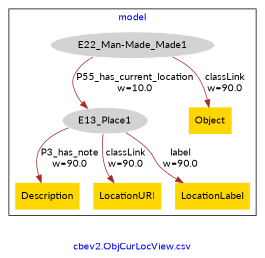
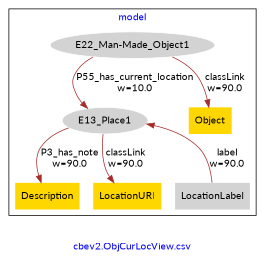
(133, 45) -> (133, 45)
(152, 155) -> (194, 144)
(212, 196) -> (212, 196)
